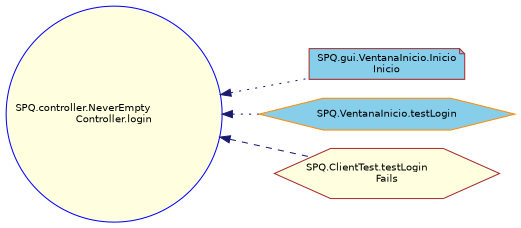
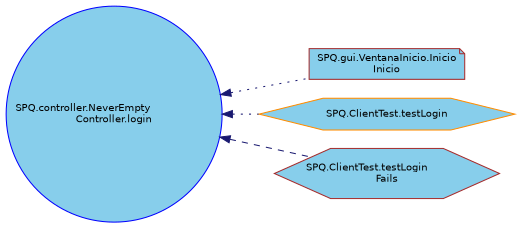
(114, 114) -> (114, 114)
(387, 114) -> (387, 114)
(387, 174) -> (387, 174)
